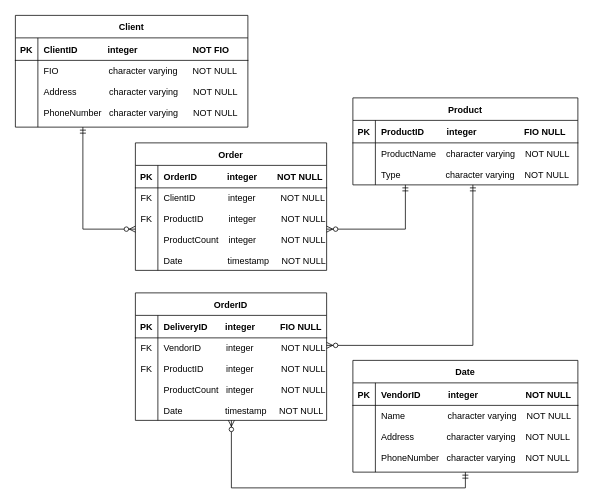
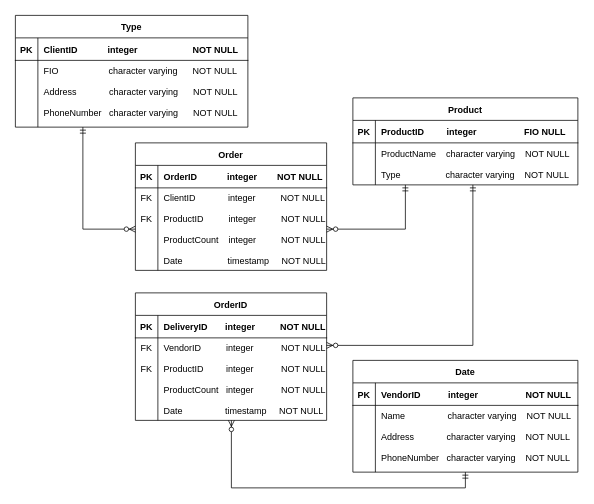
(131, 27) -> (131, 27)
(160, 50) -> (163, 50)
(255, 327) -> (255, 327)
